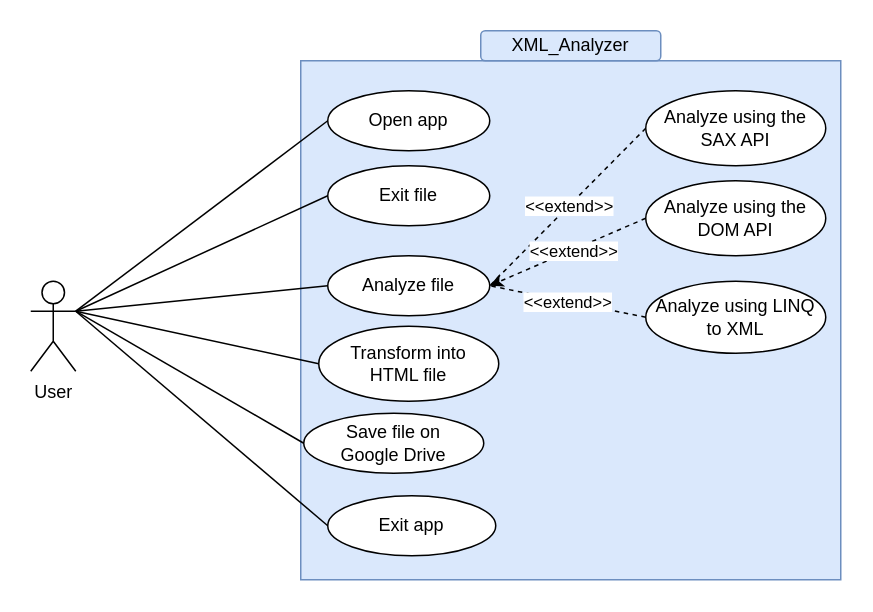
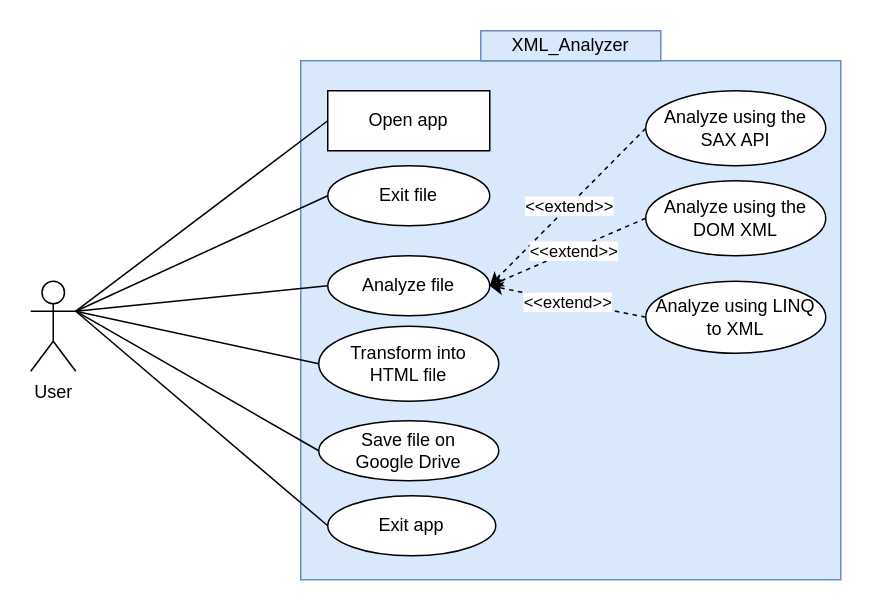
(571, 46) -> (571, 46)
(409, 121) -> (409, 121)
(736, 218) -> (736, 218)
(495, 280) -> (498, 278)
(497, 287) -> (501, 288)
(394, 443) -> (409, 451)
